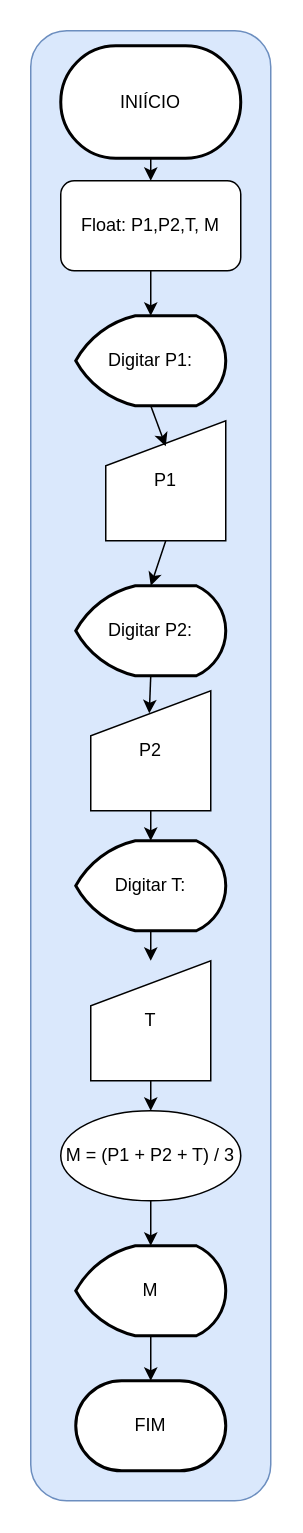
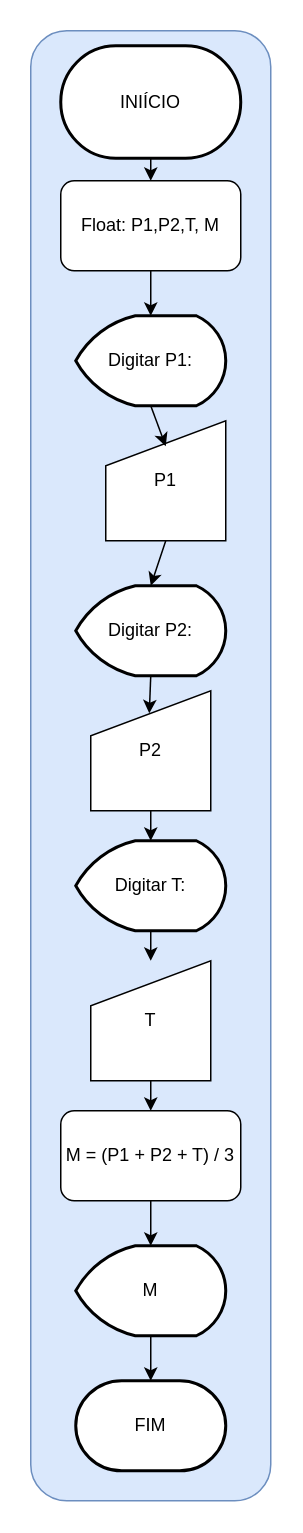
(151, 1156) -> (151, 1156)
